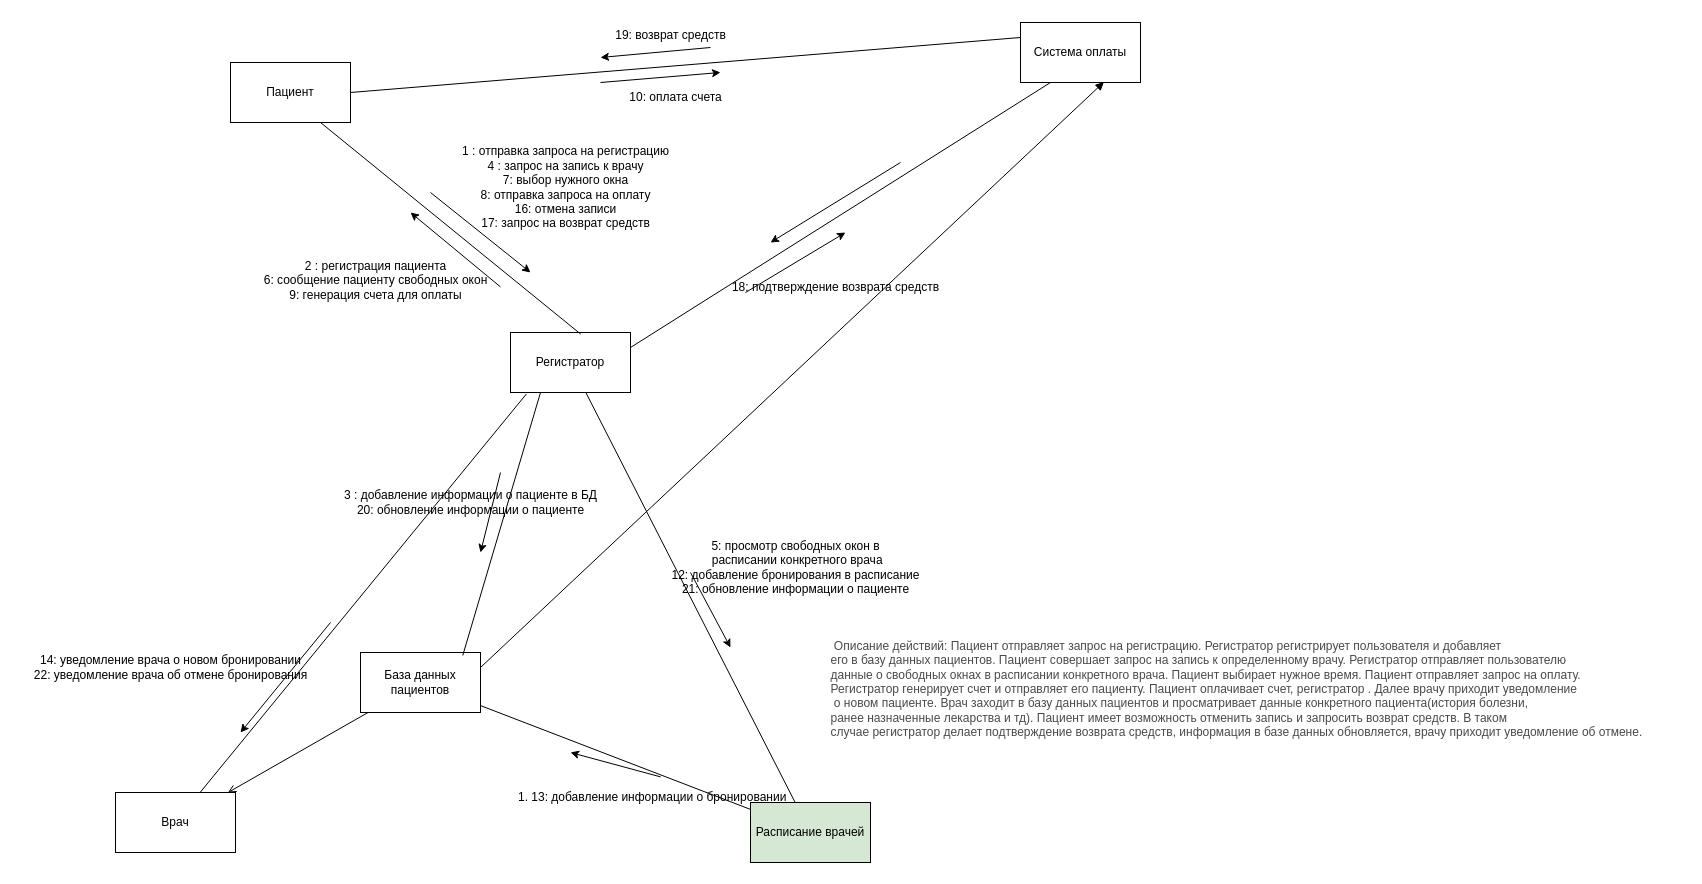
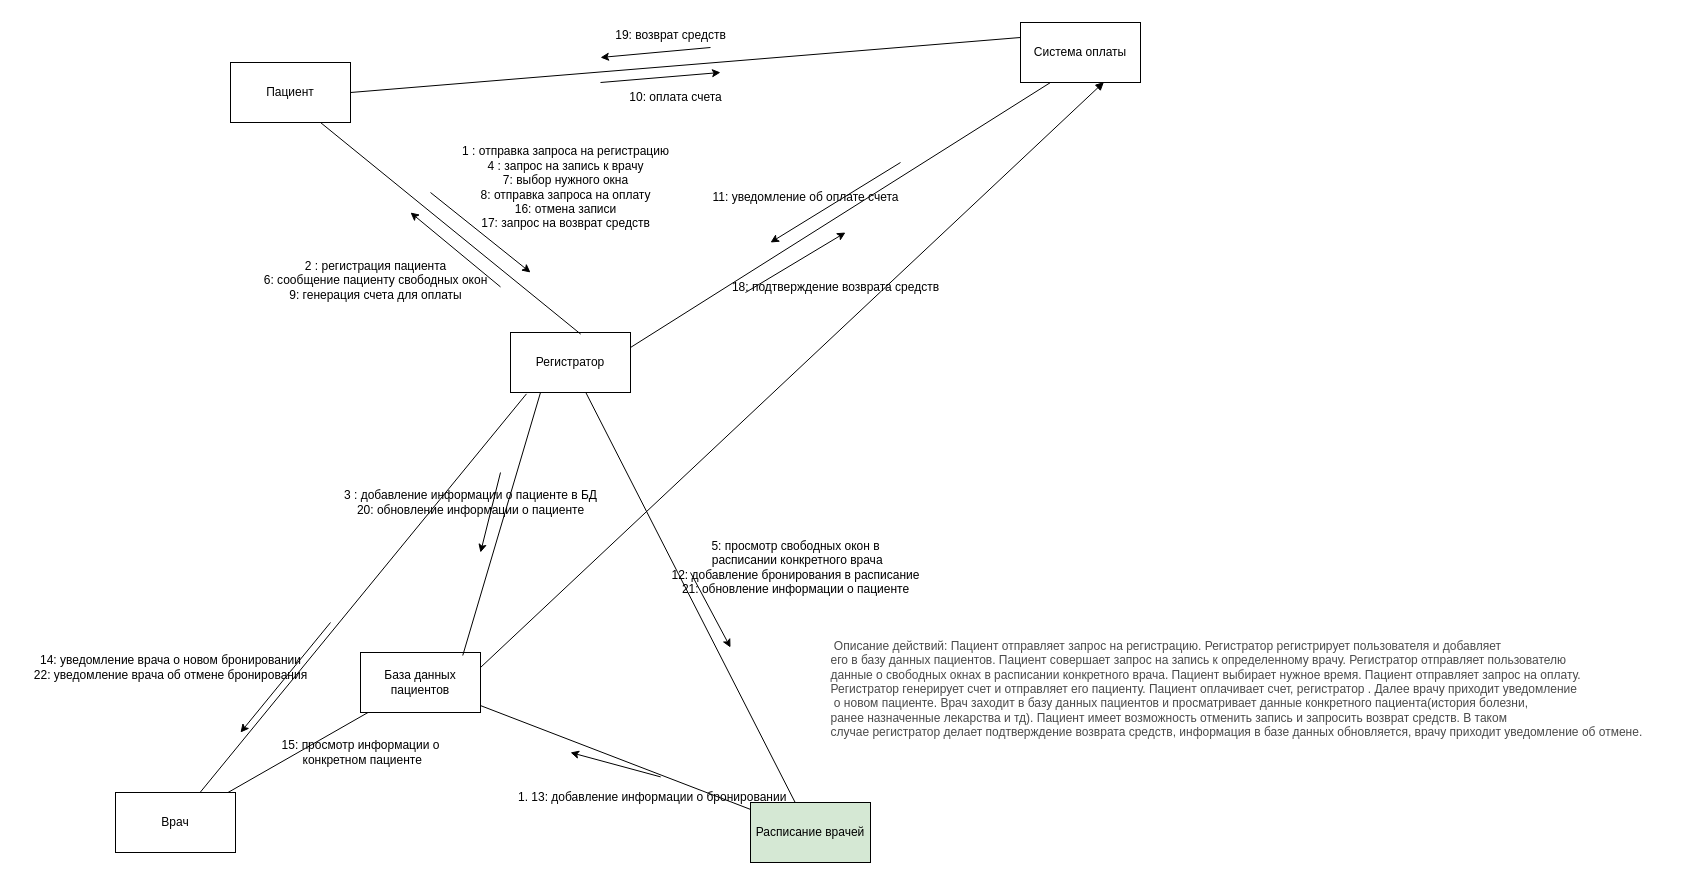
none -> (806, 198)
none -> (361, 753)
(233, 790) -> (231, 791)
